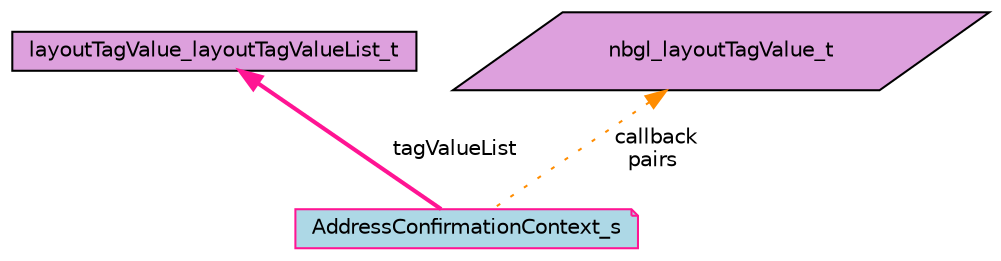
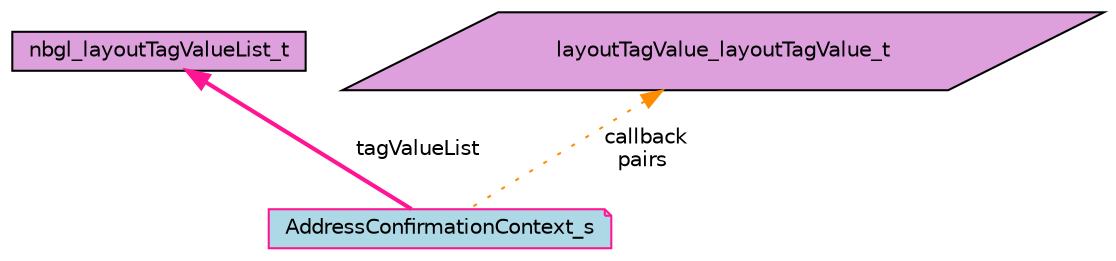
(214, 51) -> (159, 51)
(721, 51) -> (723, 51)
